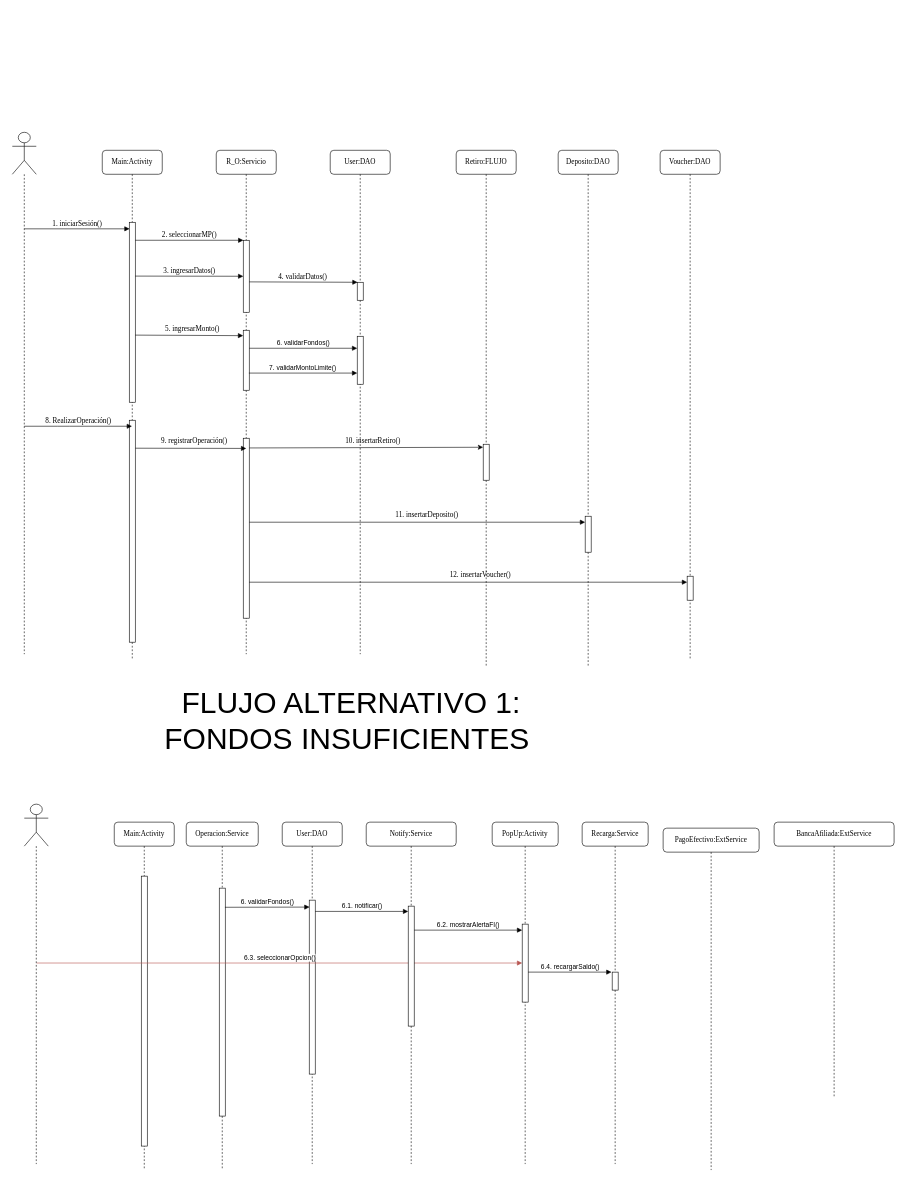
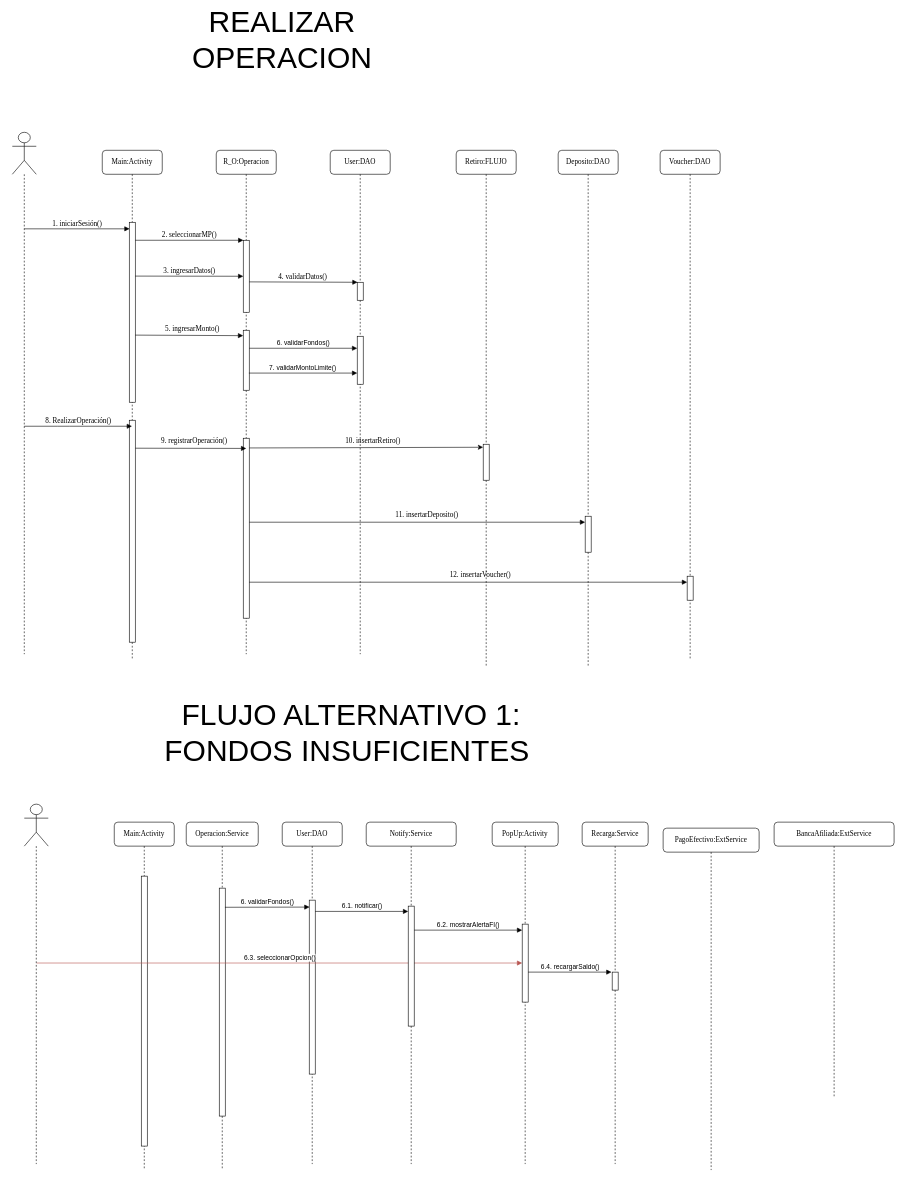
none -> (282, 39)
(246, 162) -> (246, 162)
(351, 720) -> (351, 732)
